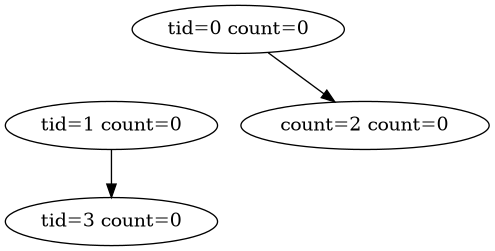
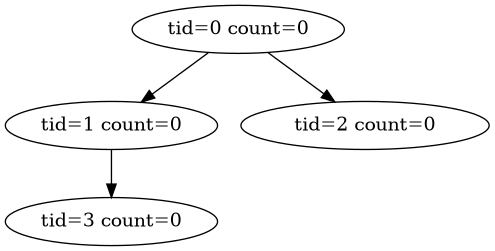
none -> (180, 73)
(365, 125) -> (365, 125)
